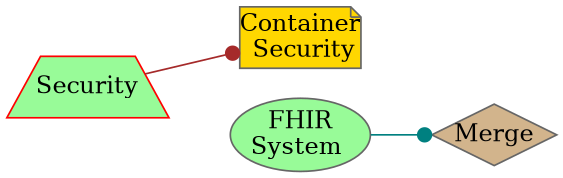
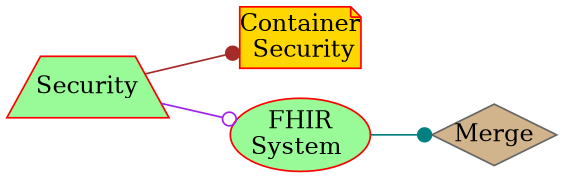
(300, 38) -> (300, 38)
none -> (192, 110)
(300, 135) -> (300, 135)
